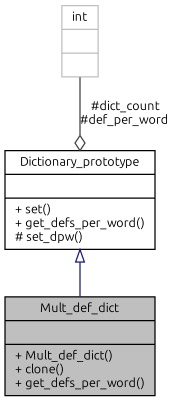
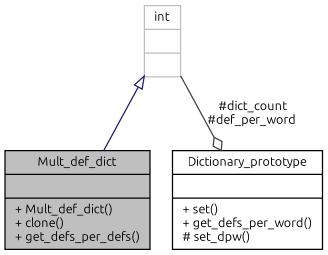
(80, 279) -> (121, 119)
(80, 383) -> (78, 237)
